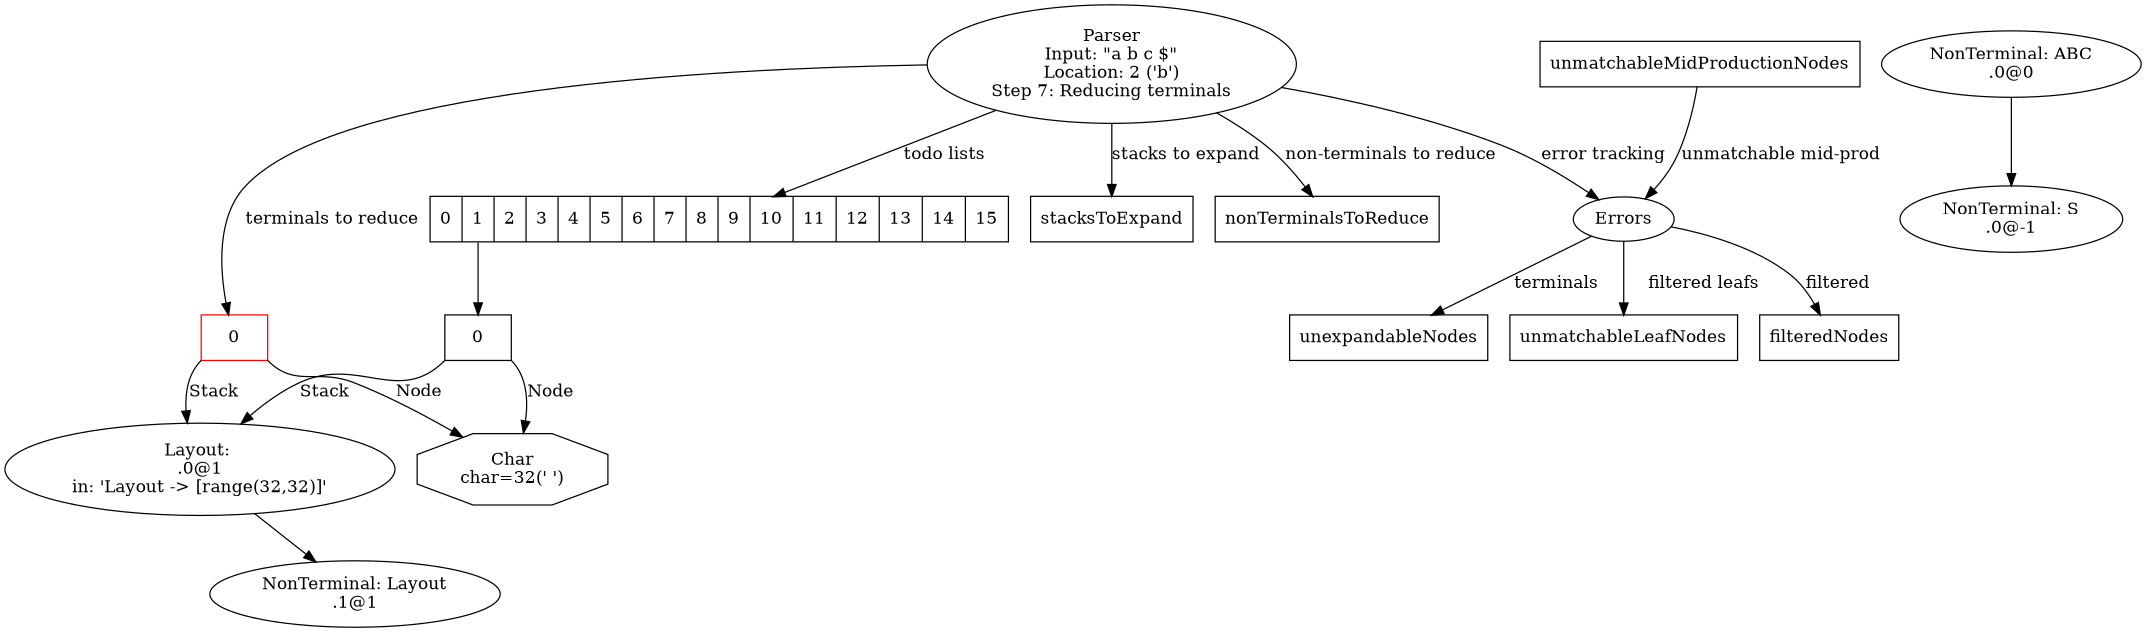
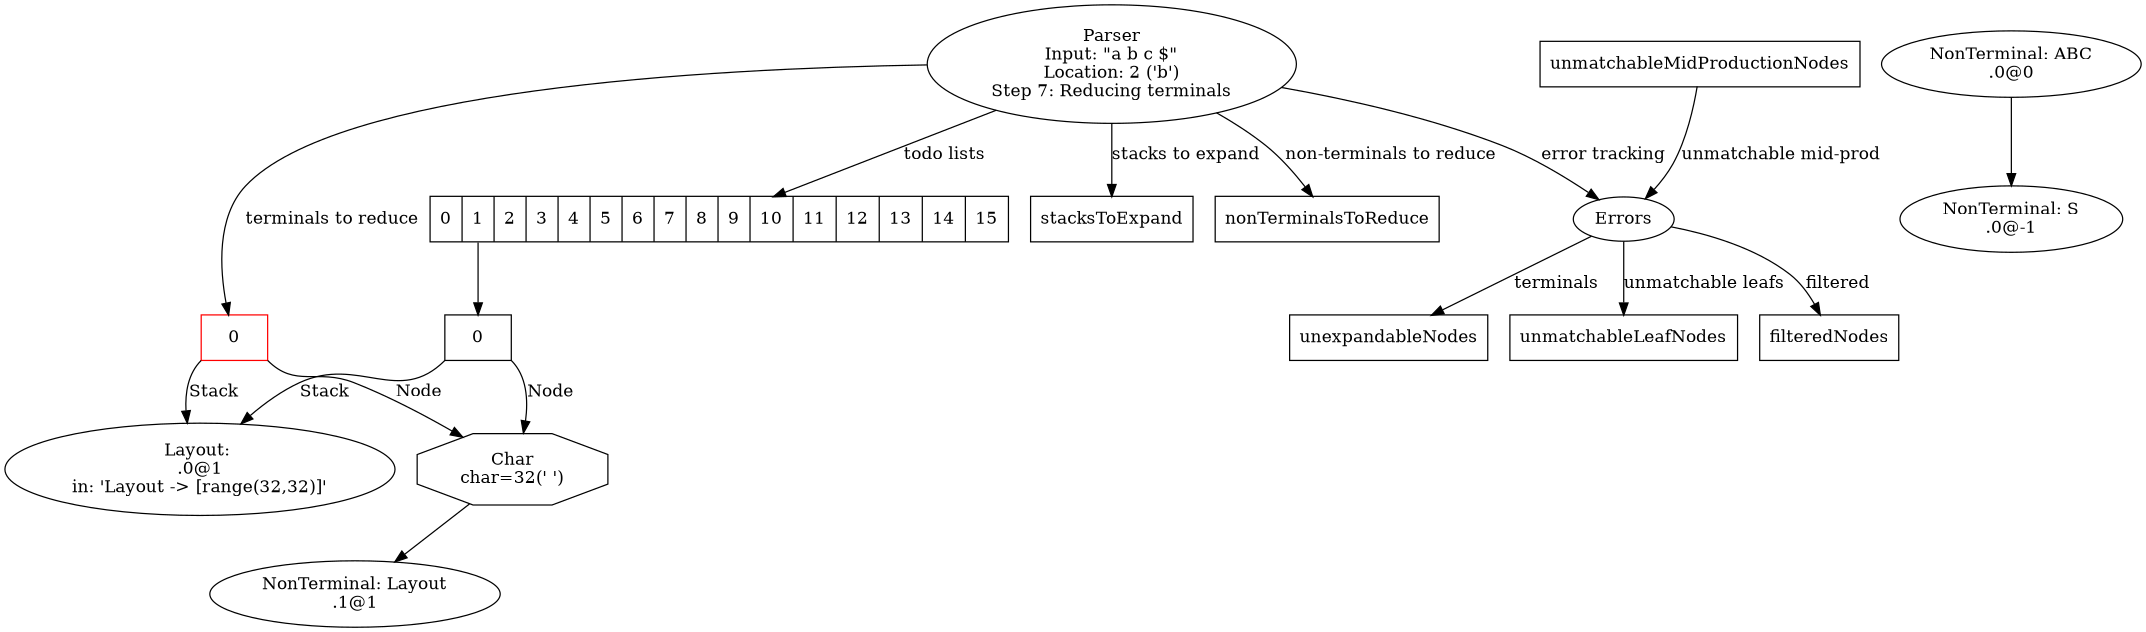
(1704, 284) -> (1704, 284)
(280, 534) -> (437, 529)
